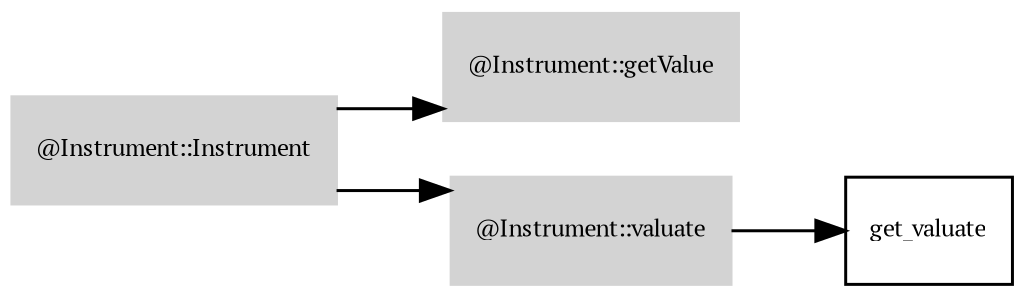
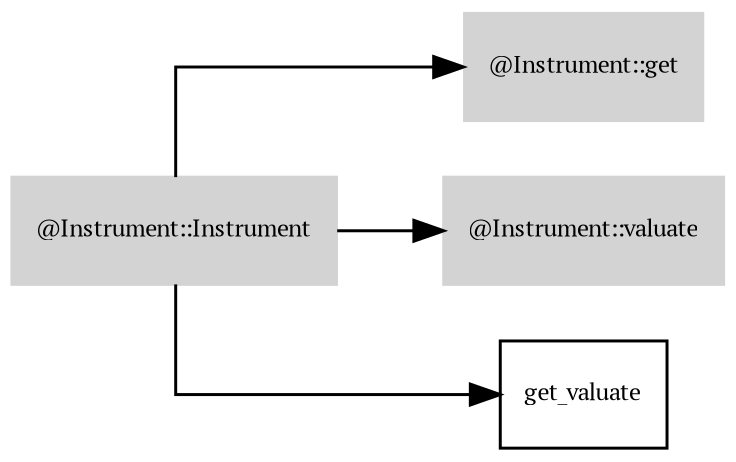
(591, 67) -> (584, 67)
(774, 231) -> (268, 395)
